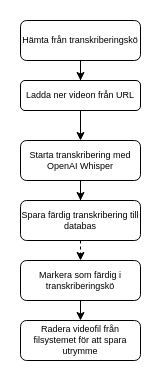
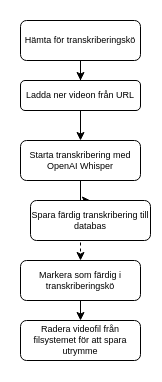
(81, 41) -> (81, 41)
(81, 221) -> (91, 221)
